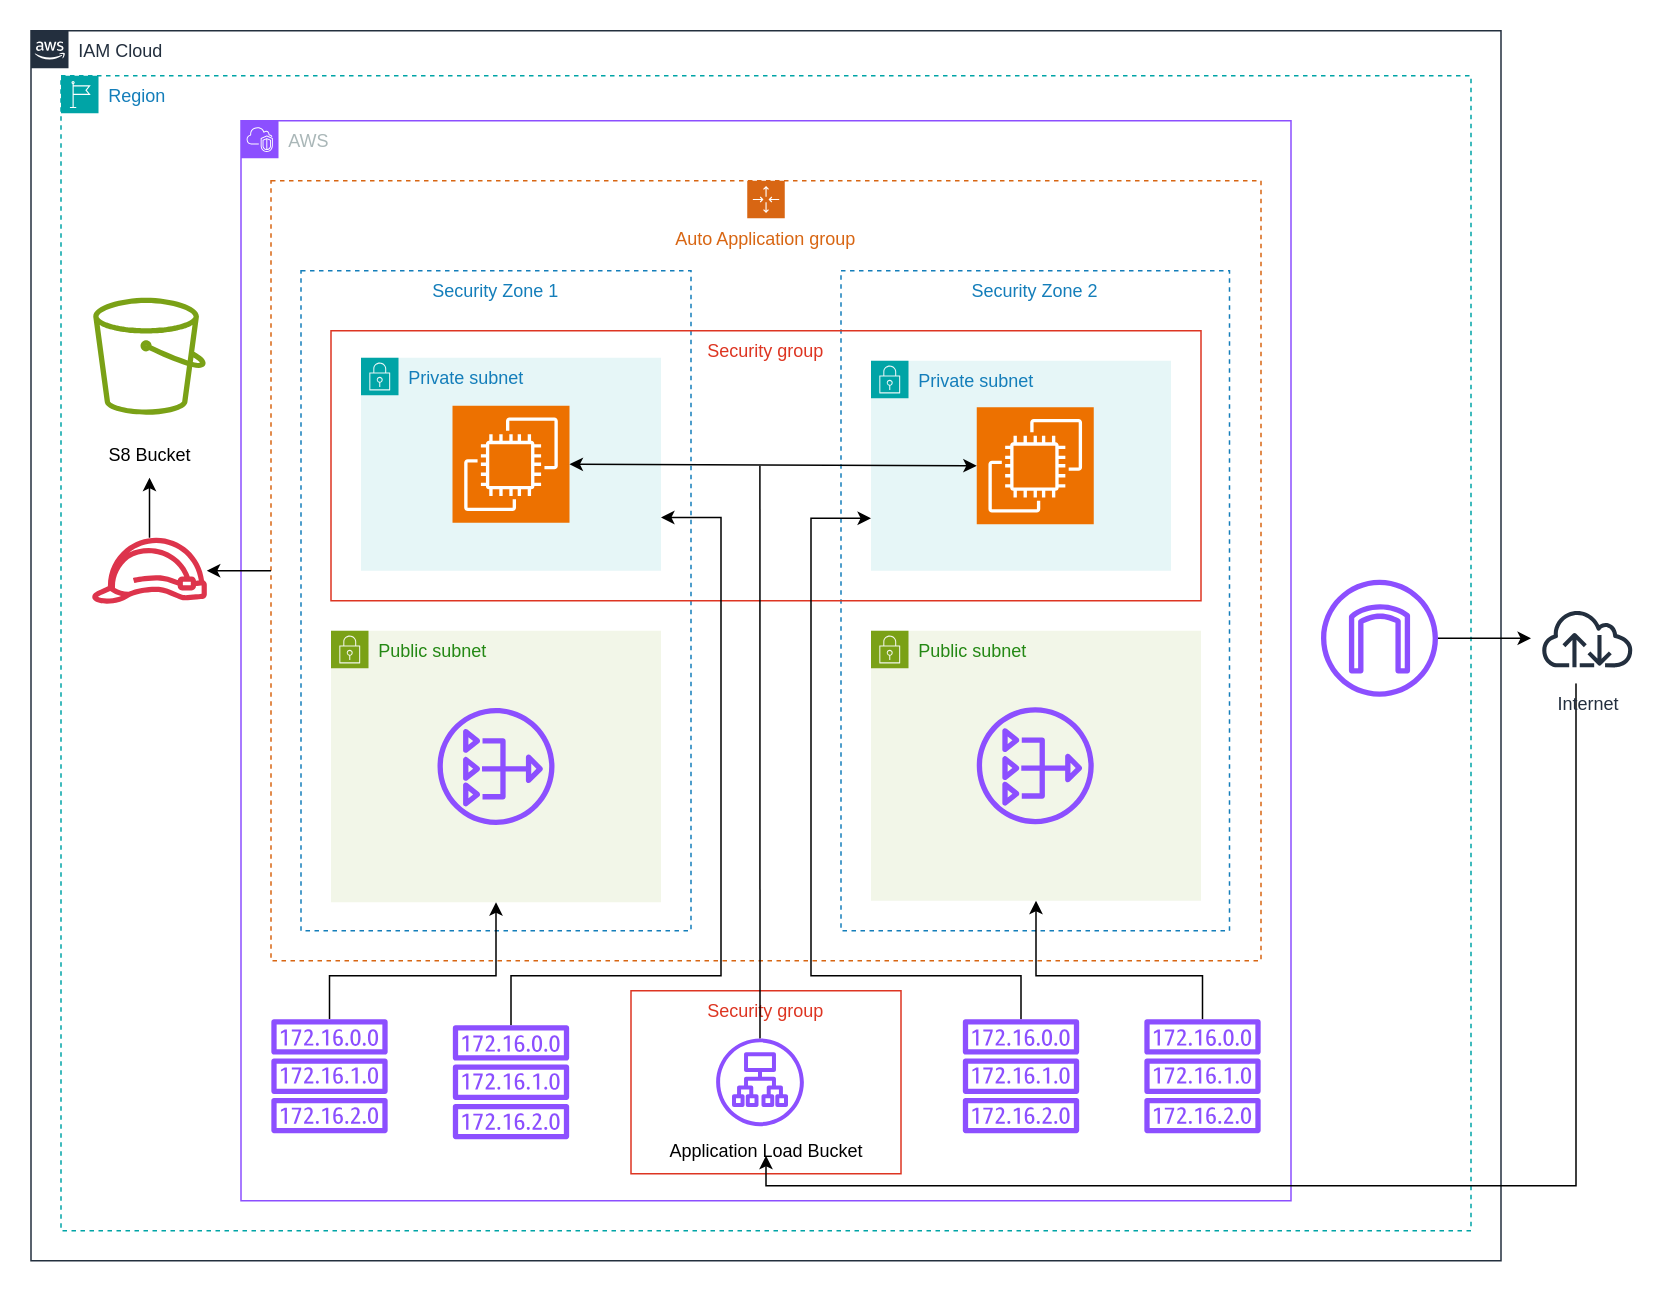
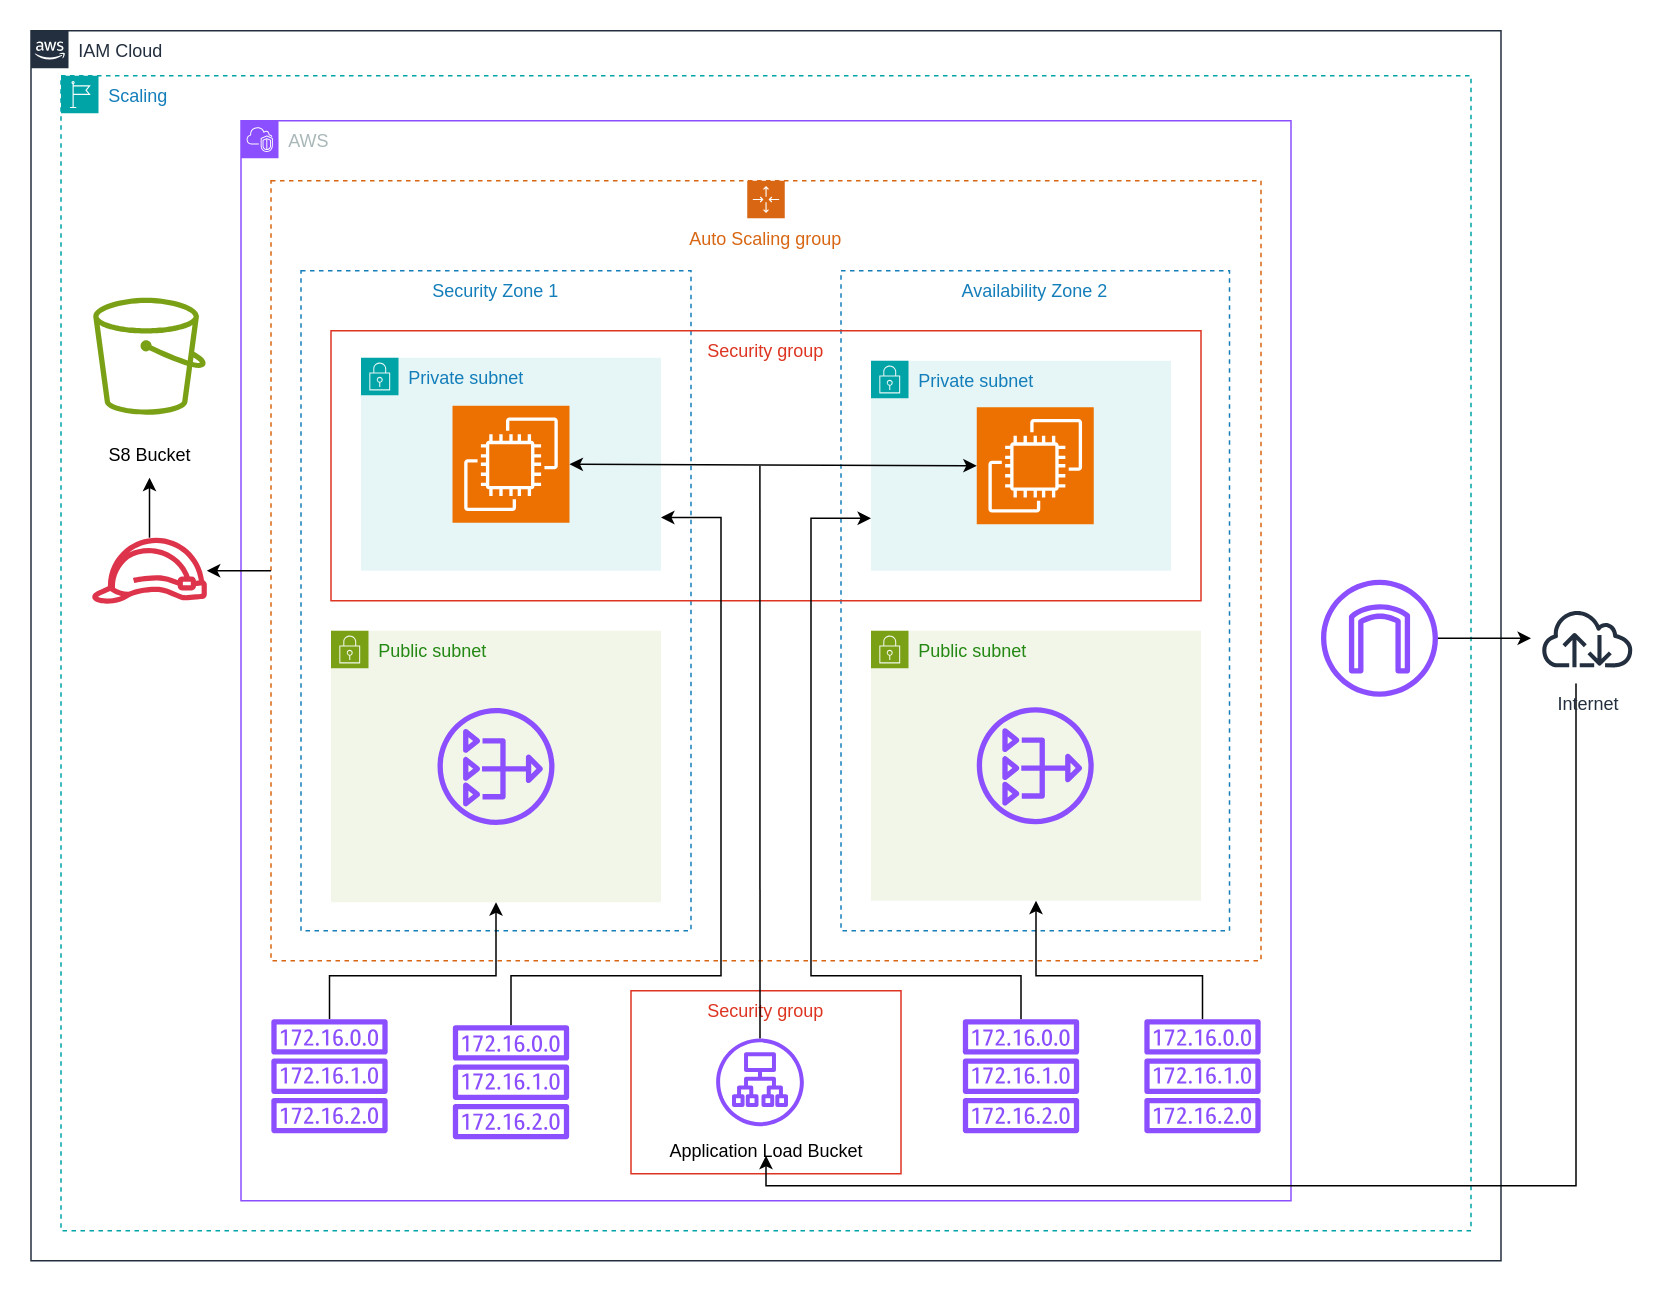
(137, 97) -> (139, 97)
(766, 240) -> (766, 240)
(1035, 292) -> (1035, 292)
